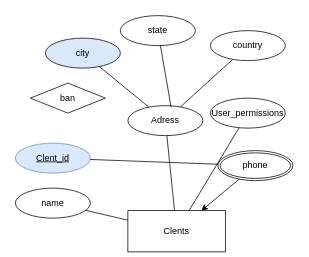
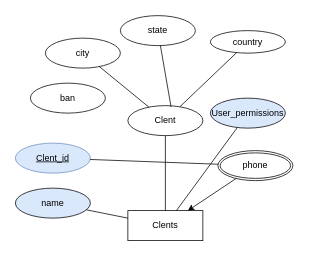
(248, 45) -> (248, 42)
(83, 53) -> (83, 53)
(68, 98) -> (68, 98)
(248, 113) -> (248, 113)
(165, 120) -> (165, 120)
(53, 203) -> (53, 203)
(177, 231) -> (165, 225)
